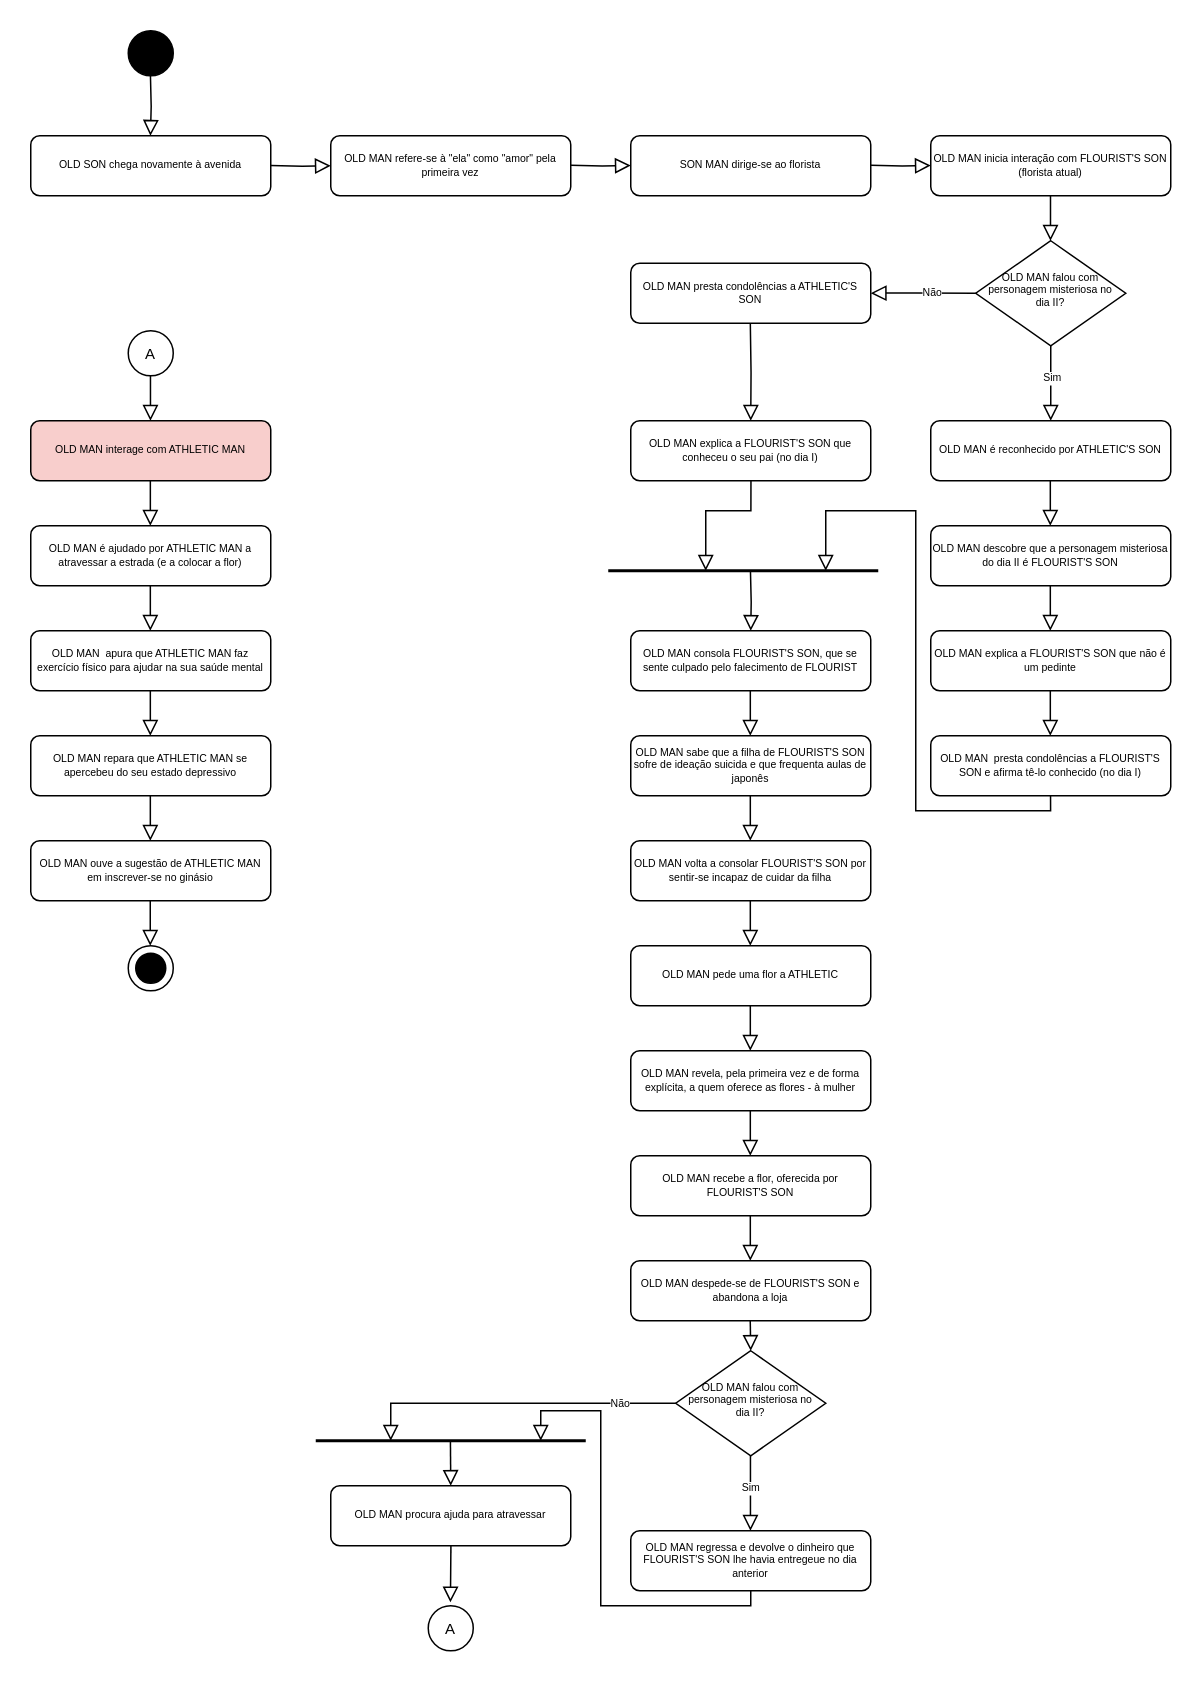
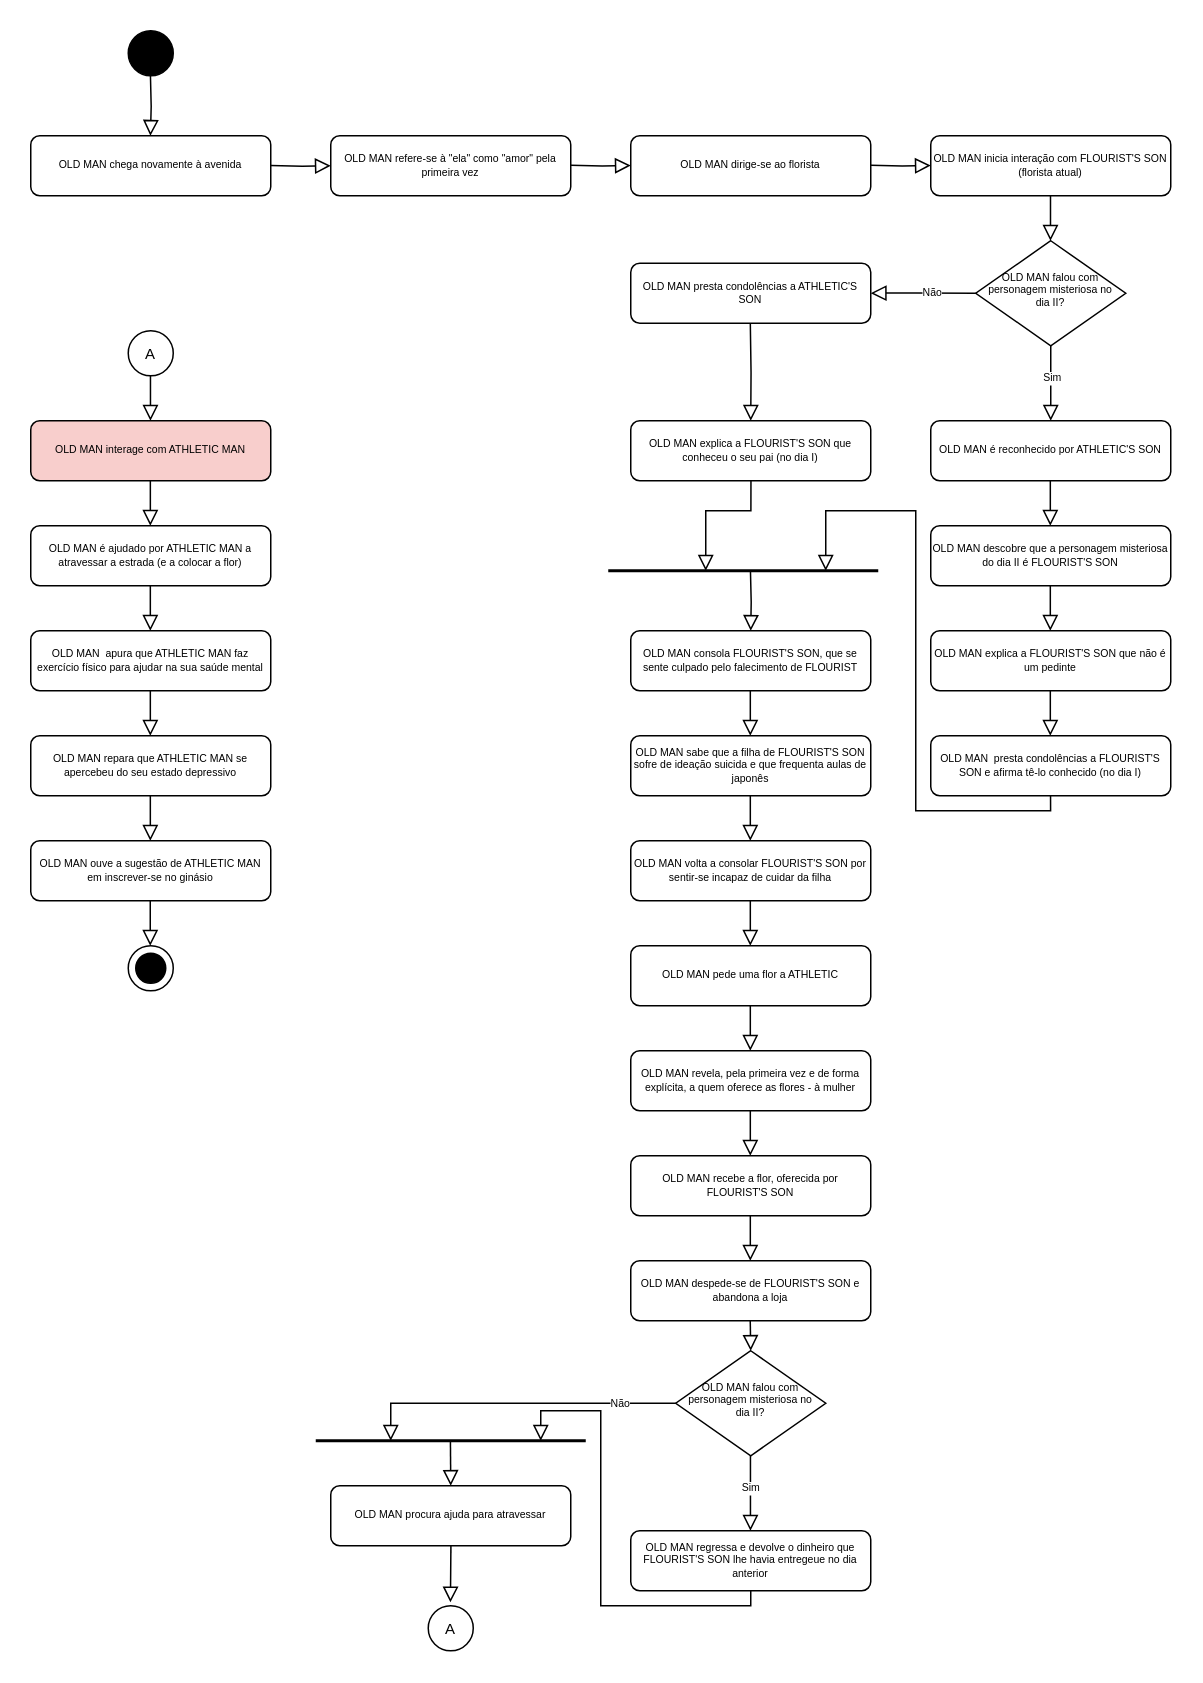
(151, 166) -> (151, 166)
(751, 166) -> (751, 166)
